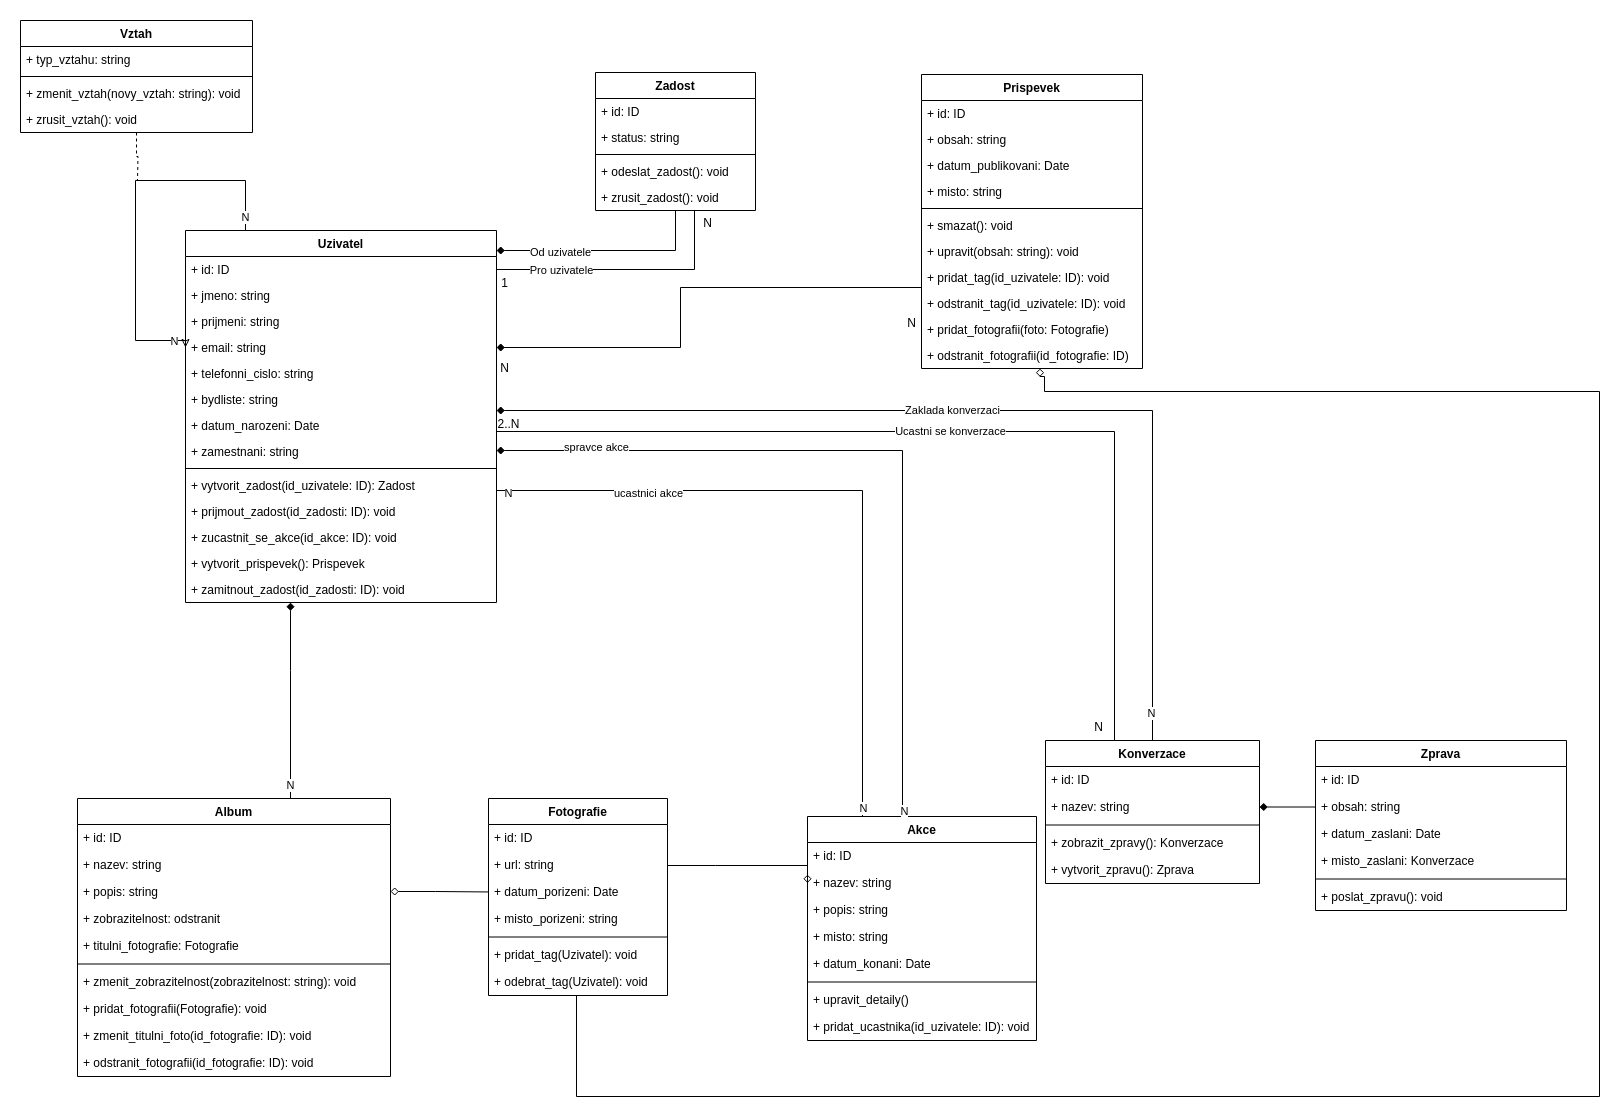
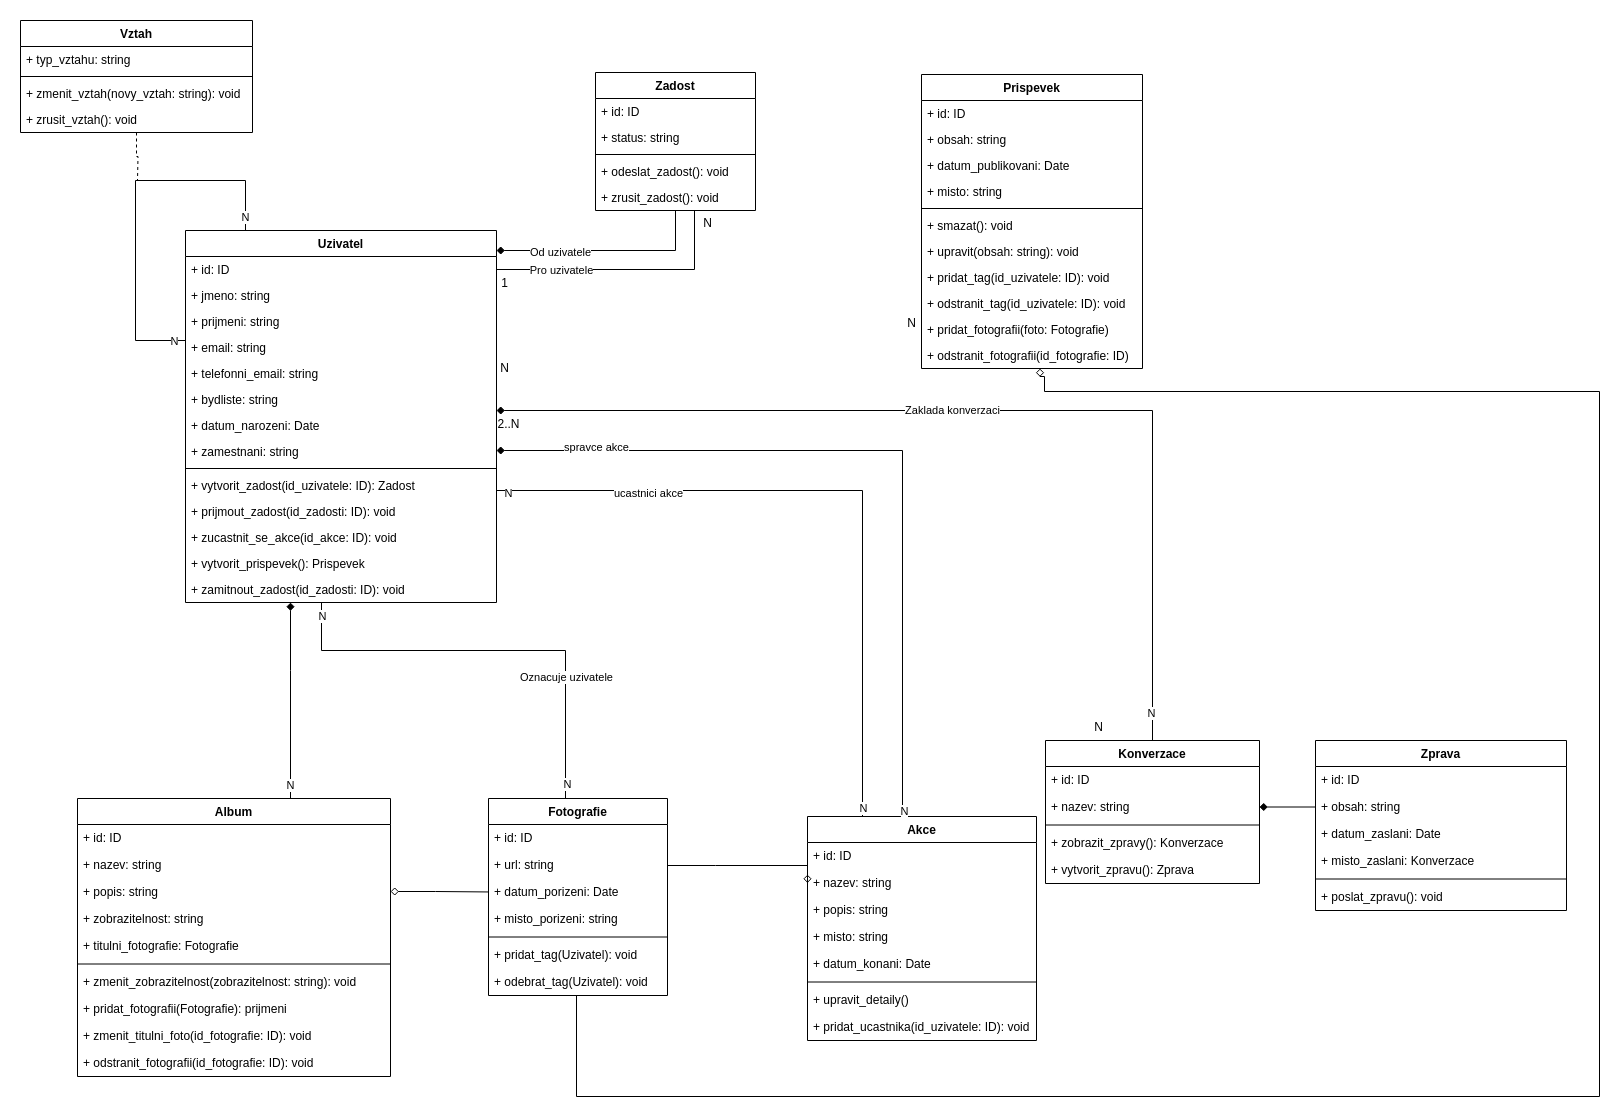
(682, 288) -> none
(181, 341) -> (181, 341)
(263, 374) -> (263, 374)
(961, 432) -> none
none -> (495, 651)
(164, 919) -> (154, 919)
(195, 1009) -> (207, 1009)
